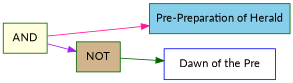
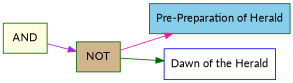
(94, 31) -> (143, 43)
(220, 64) -> (220, 64)
